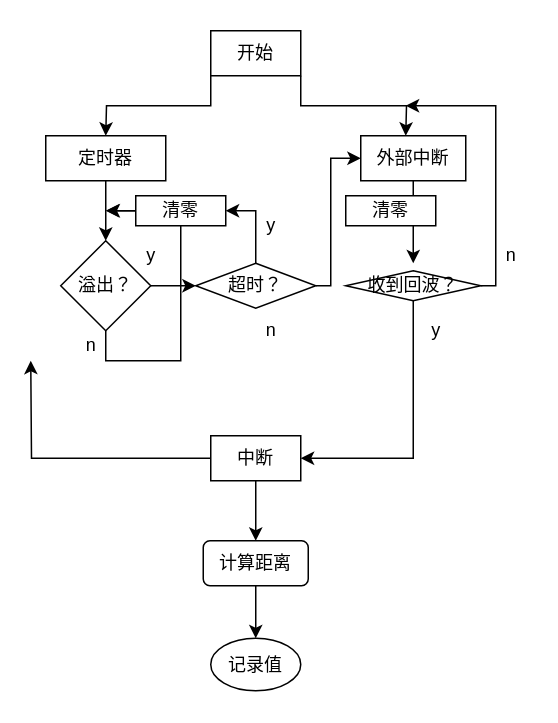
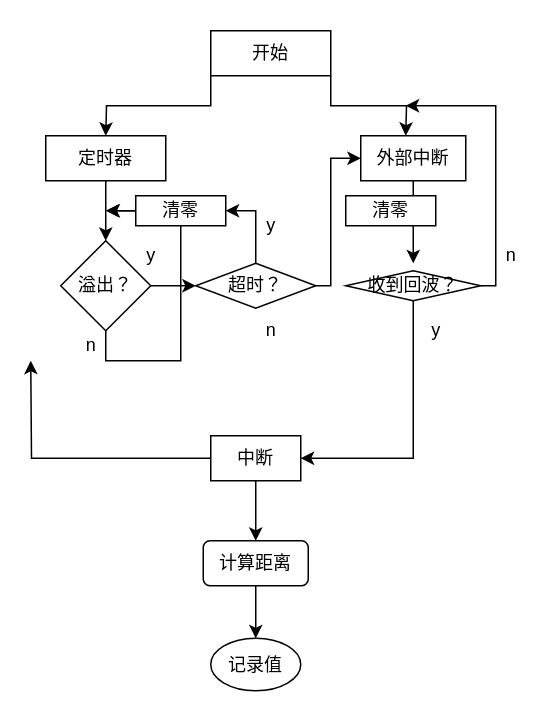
(256, 53) -> (271, 53)
